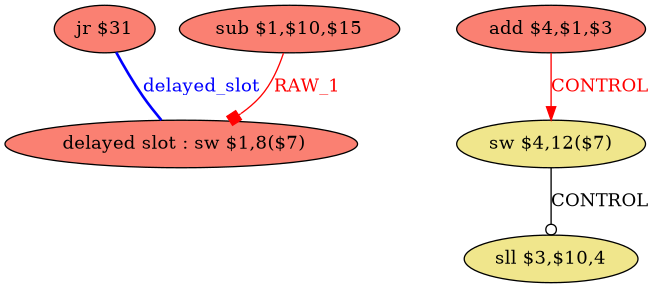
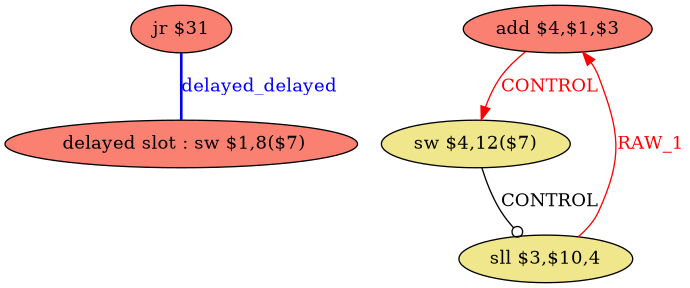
(290, 29) -> none
(202, 87) -> (259, 87)
none -> (615, 152)
